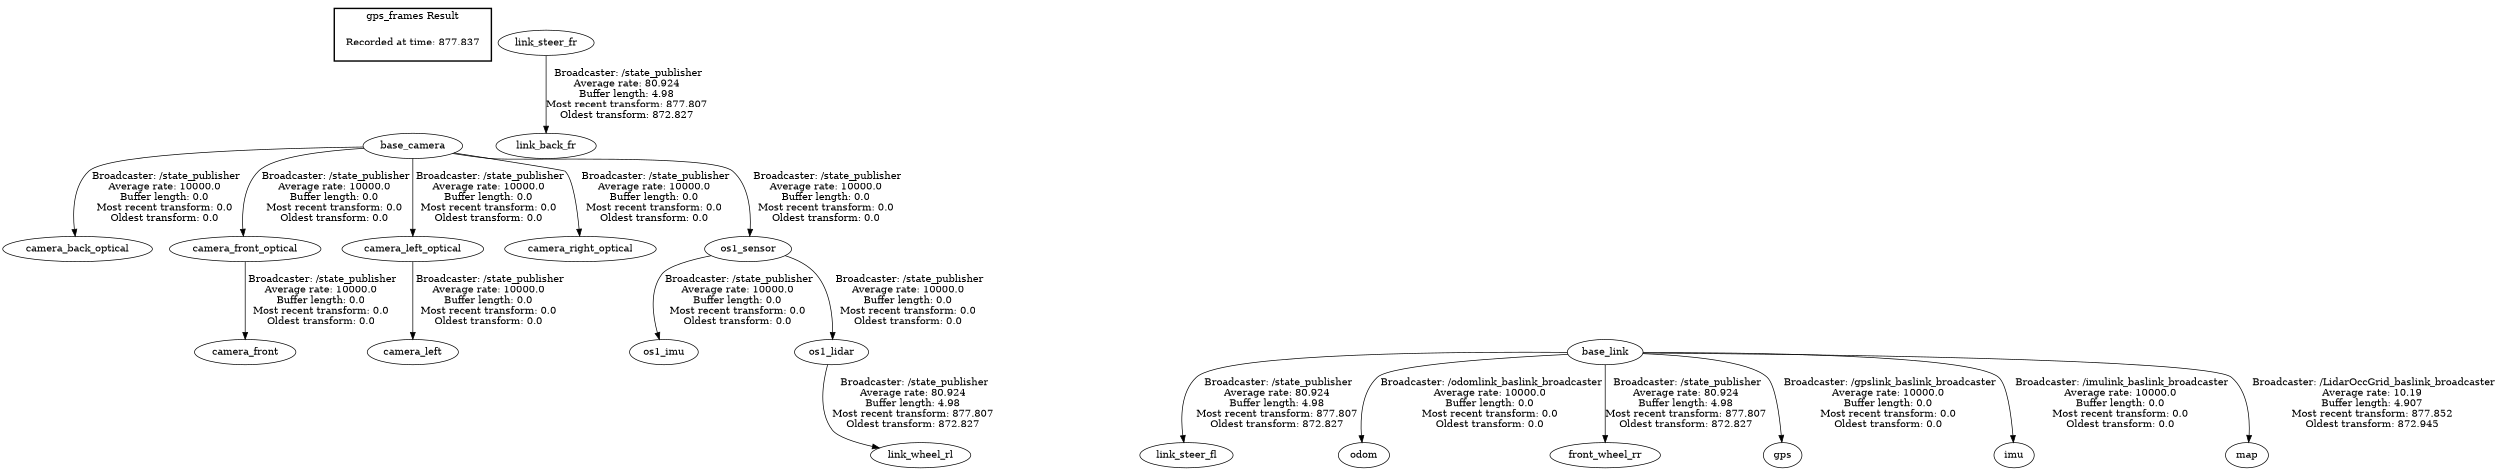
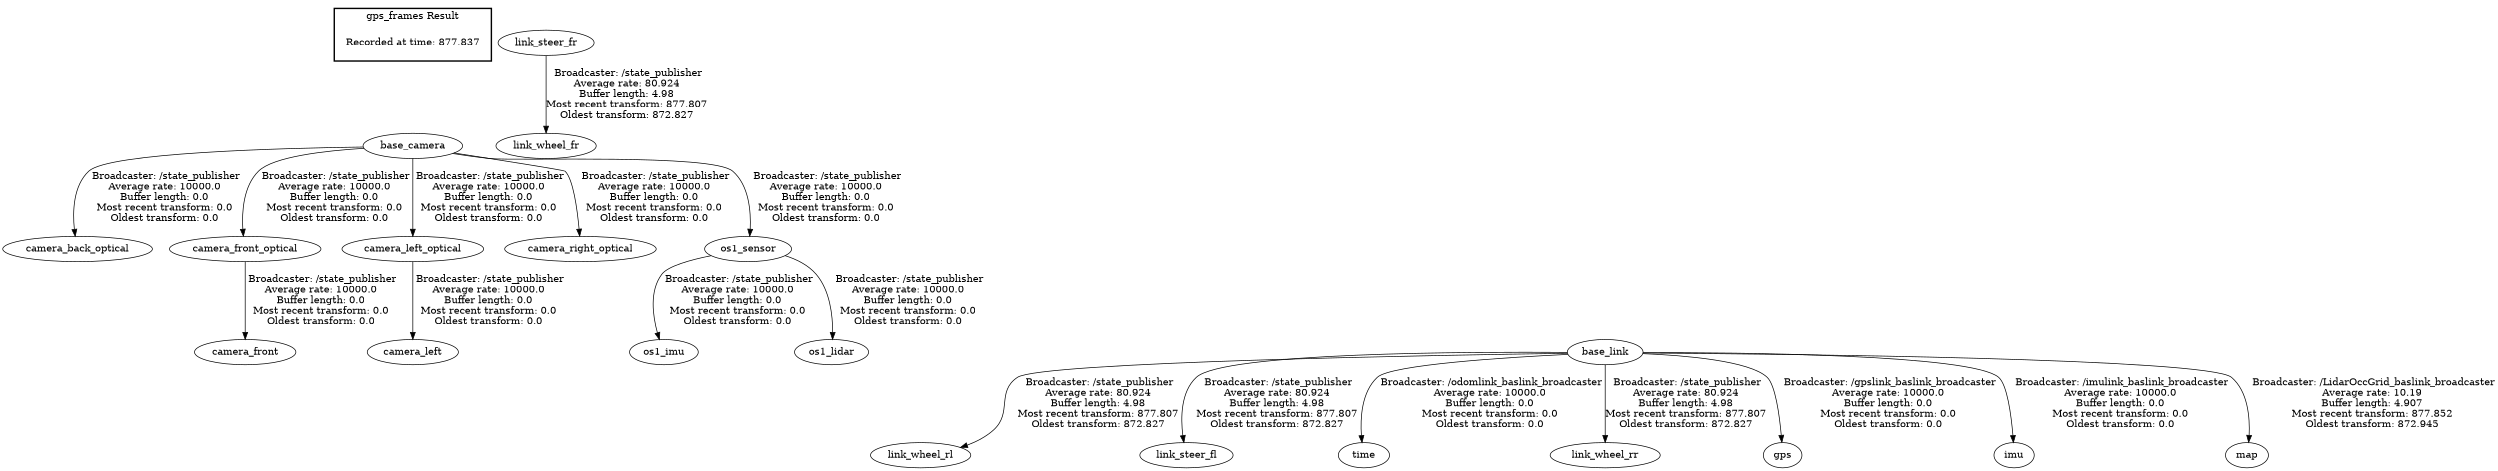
(546, 146) -> (546, 146)
(827, 419) -> (1231, 361)
(1364, 455) -> (1364, 455)
(1605, 455) -> (1605, 455)
